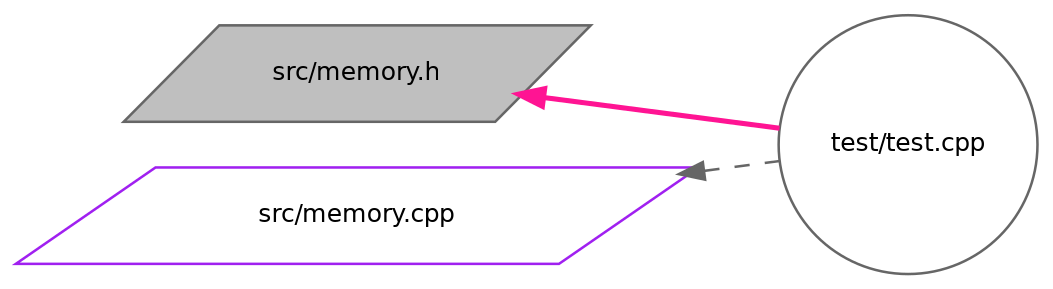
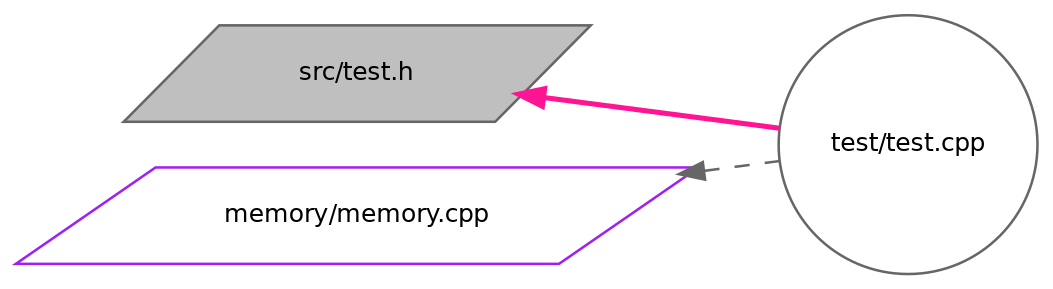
(357, 74) -> (357, 74)
(357, 216) -> (357, 216)
